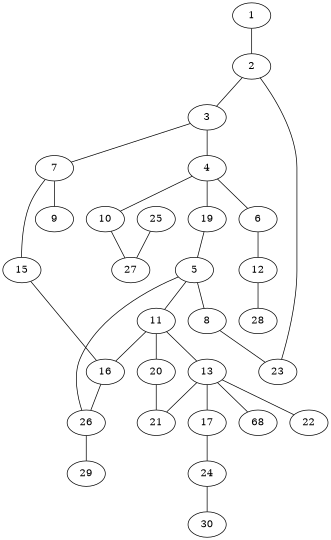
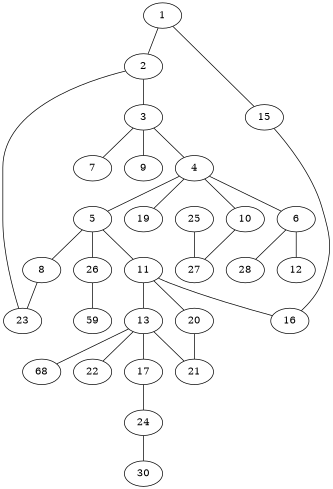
(54, 194) -> (144, 143)
(26, 216) -> (213, 66)
(201, 245) -> (144, 194)
(258, 296) -> (271, 245)
(96, 397) -> none
(86, 474) -> (93, 321)
